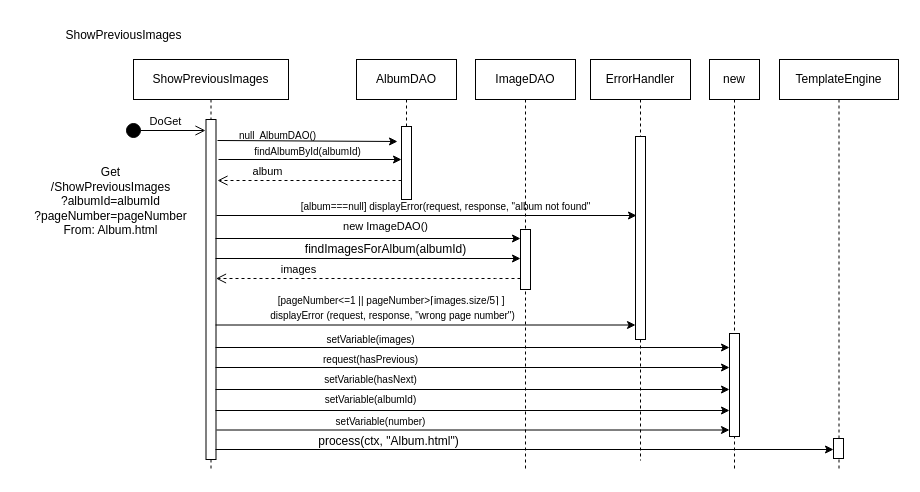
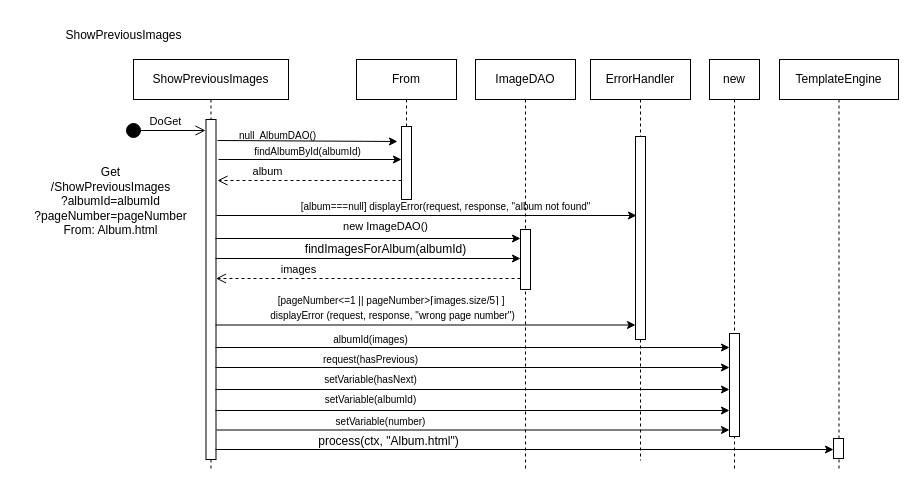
(407, 80) -> (407, 80)
(371, 340) -> (371, 340)
